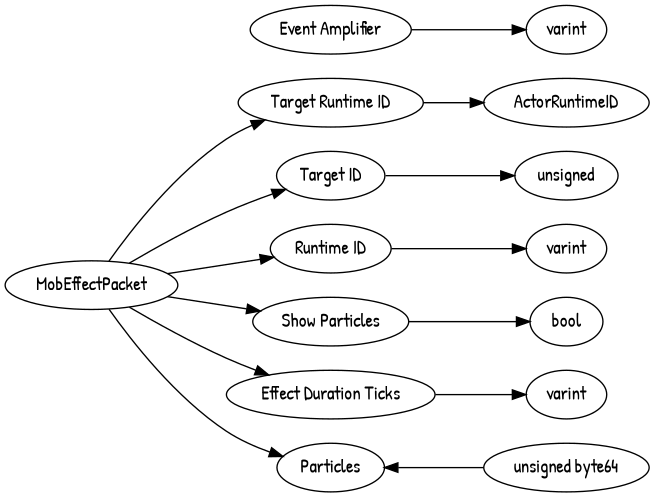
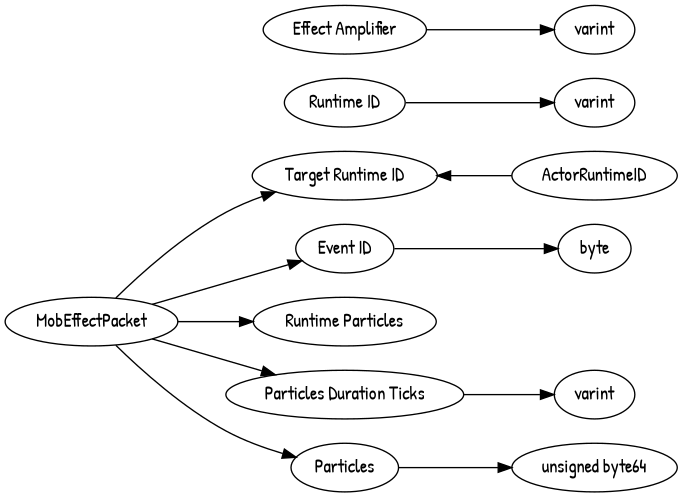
(331, 30) -> (345, 30)
(447, 103) -> (481, 176)
(331, 176) -> (345, 249)
(566, 176) -> (595, 249)
(214, 266) -> none
(331, 322) -> (345, 322)
(566, 322) -> none
(331, 395) -> (345, 395)
(441, 468) -> (448, 468)
